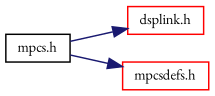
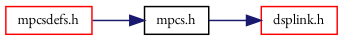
(89, 59) -> (111, 20)
